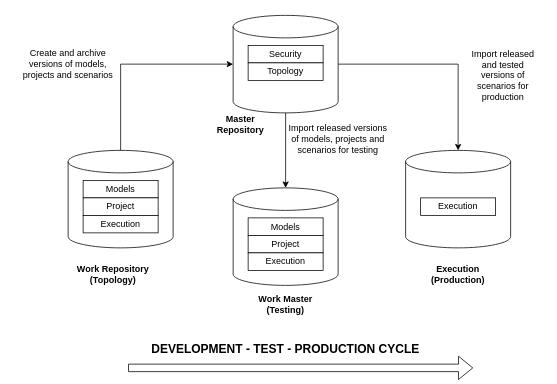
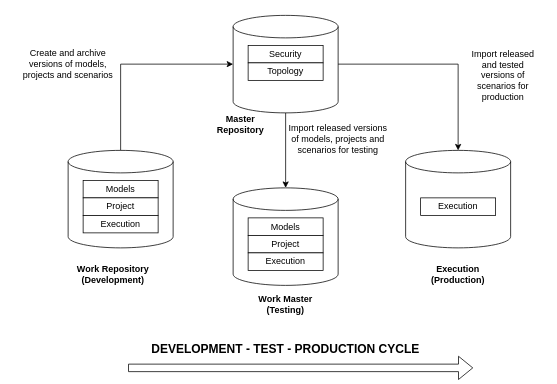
(113, 274) -> (113, 274)
